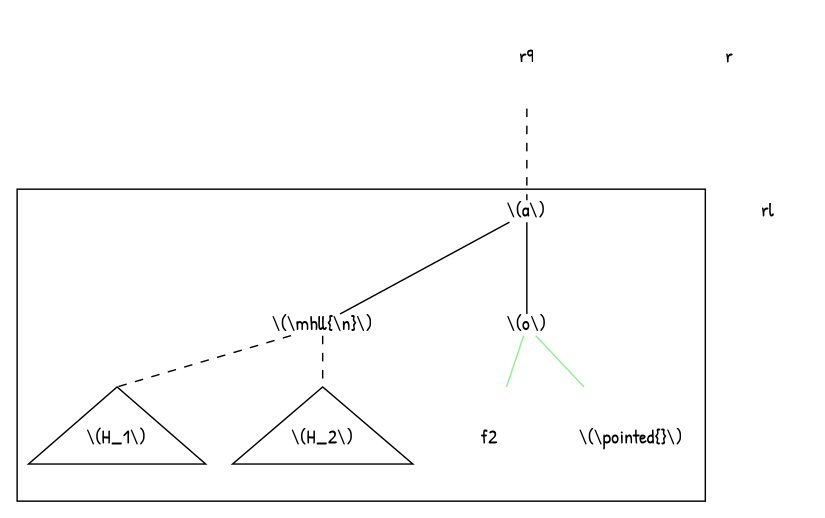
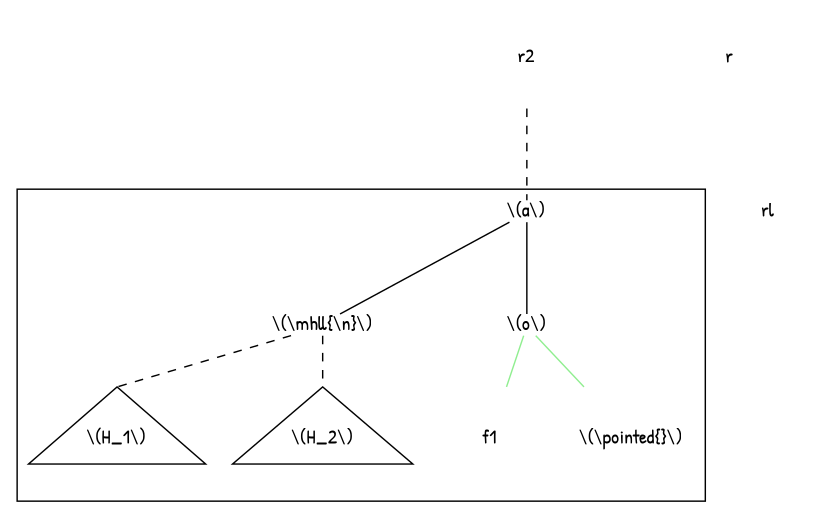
(527, 57) -> (527, 57)
(490, 438) -> (490, 438)
